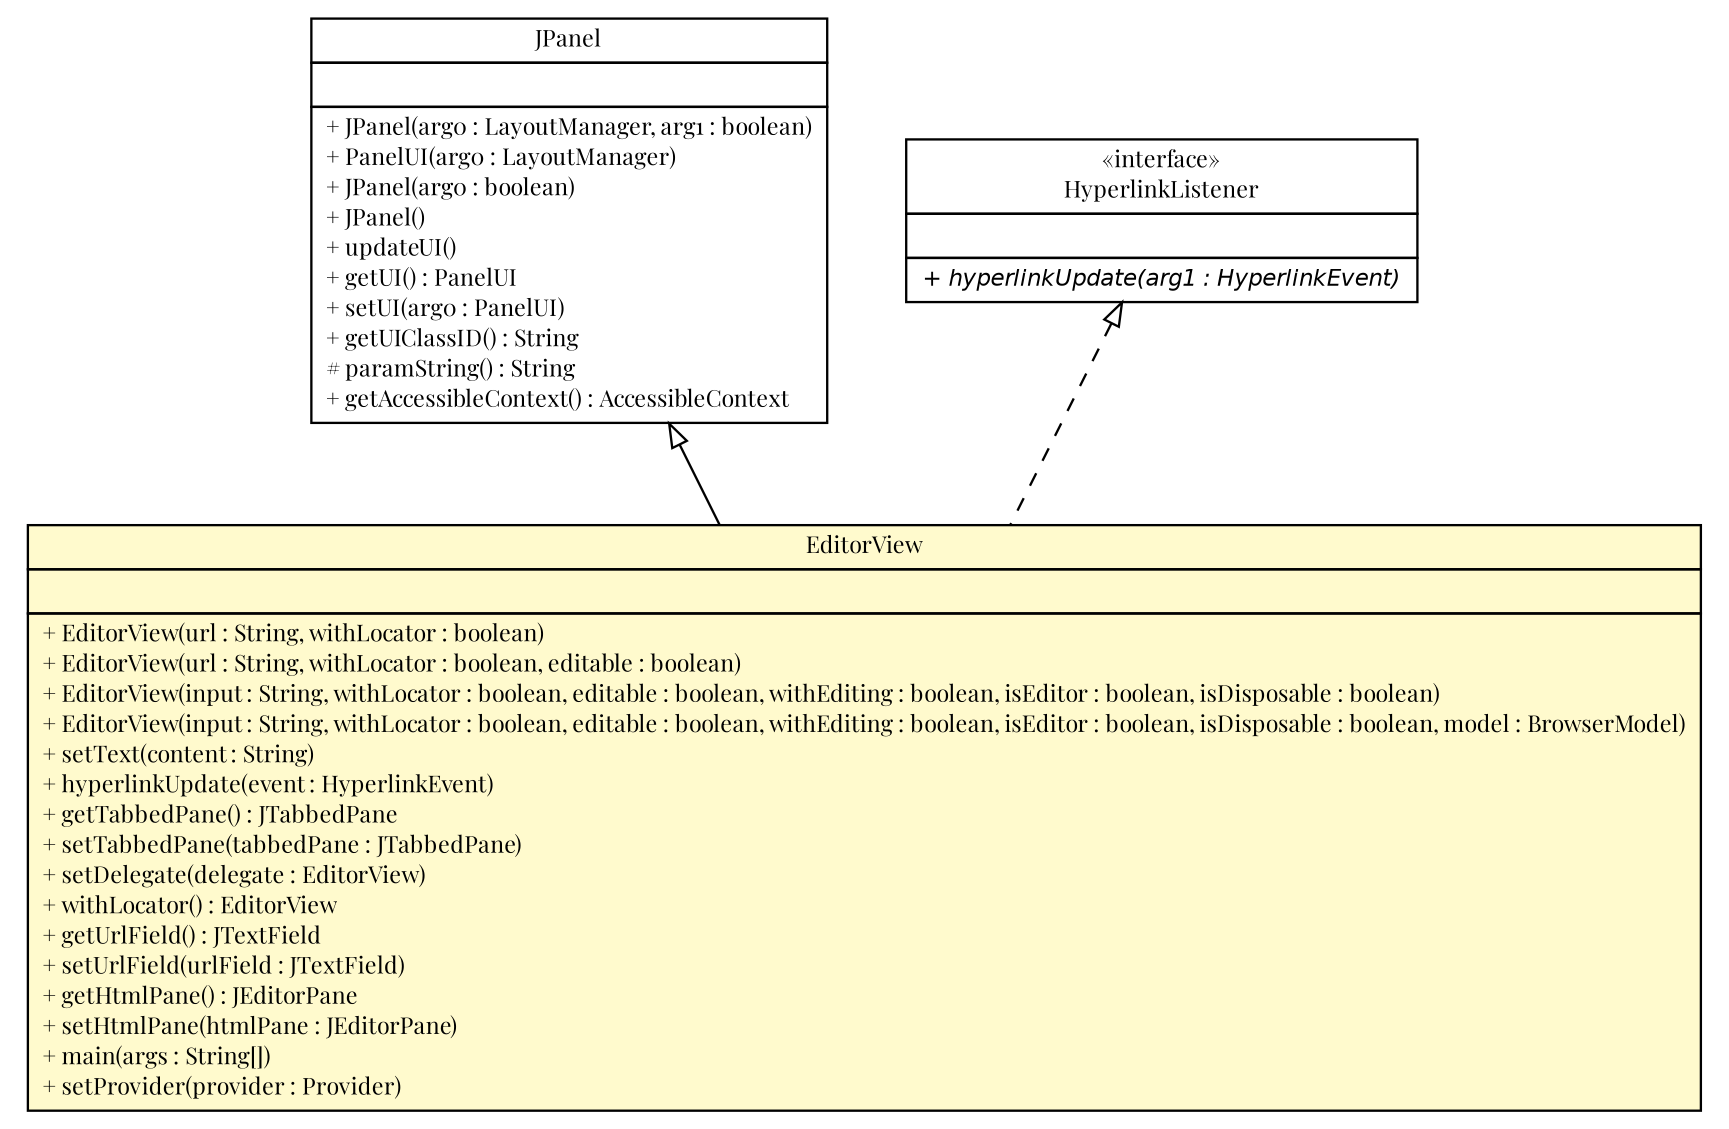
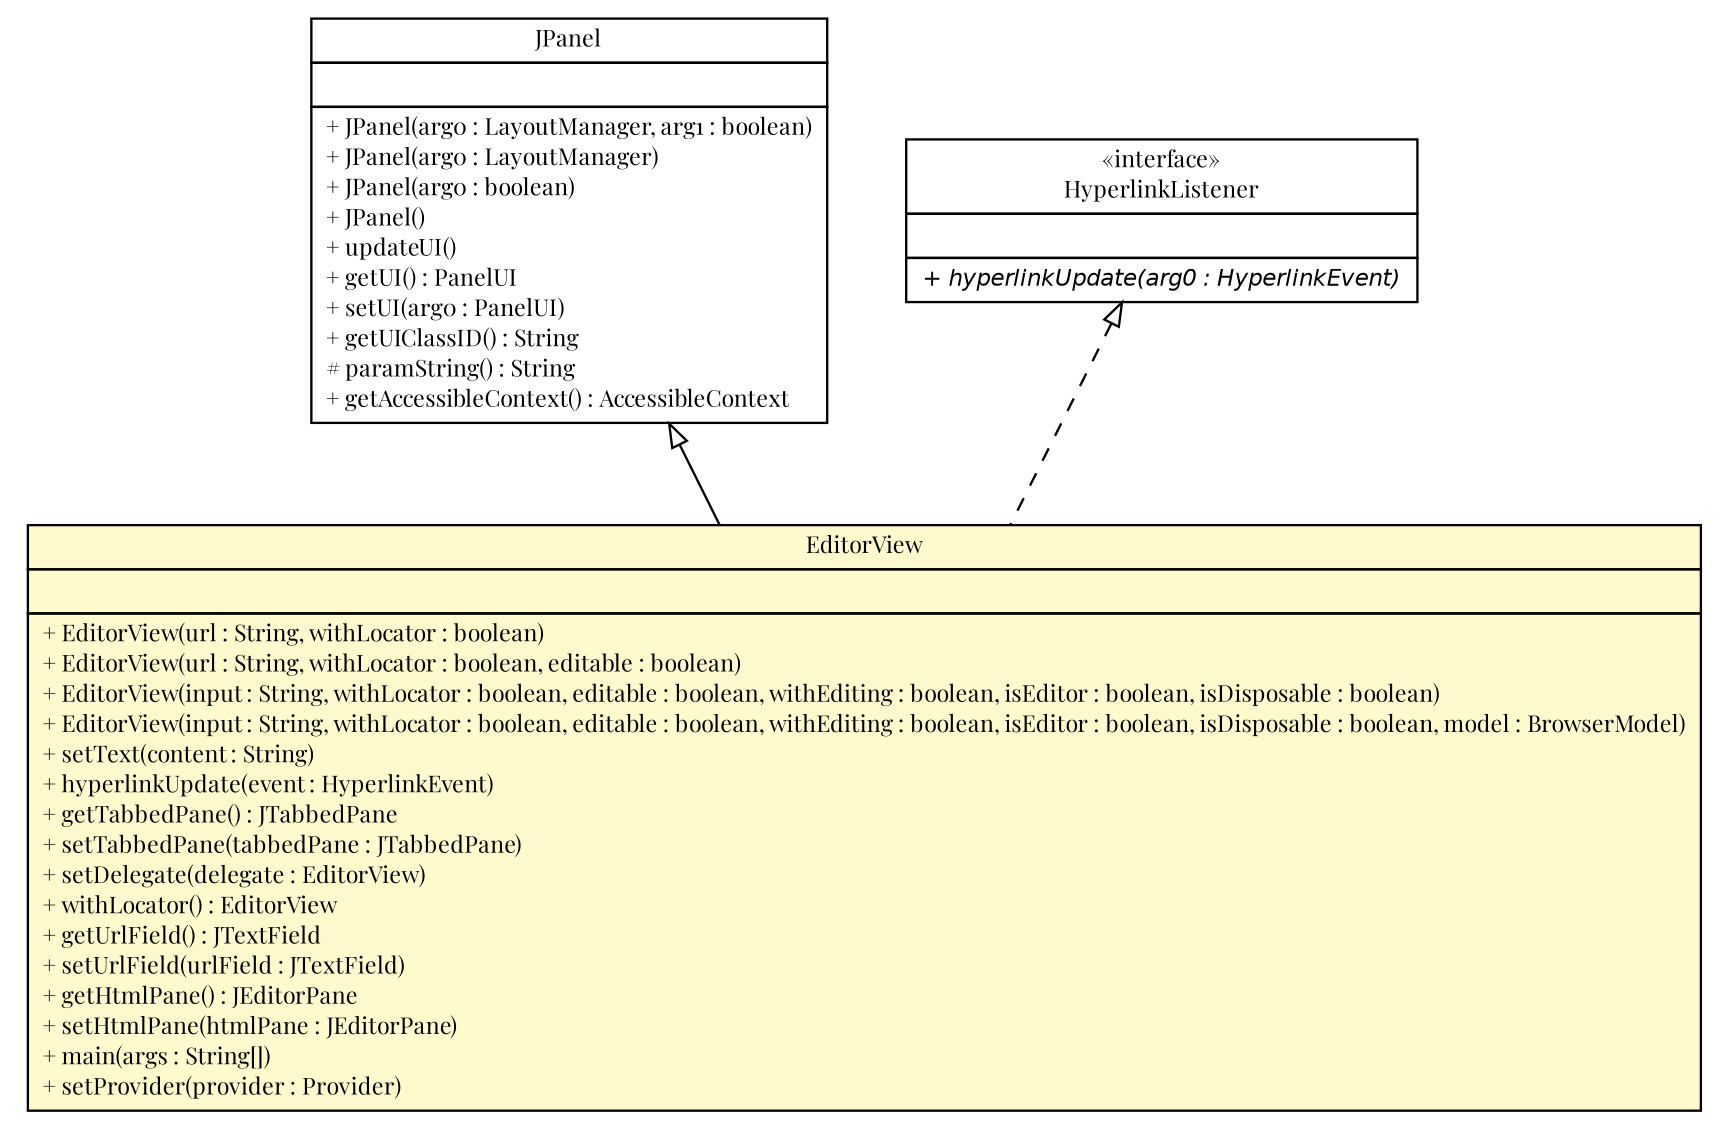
(502, 158) -> (493, 158)
(1162, 279) -> (1162, 279)
